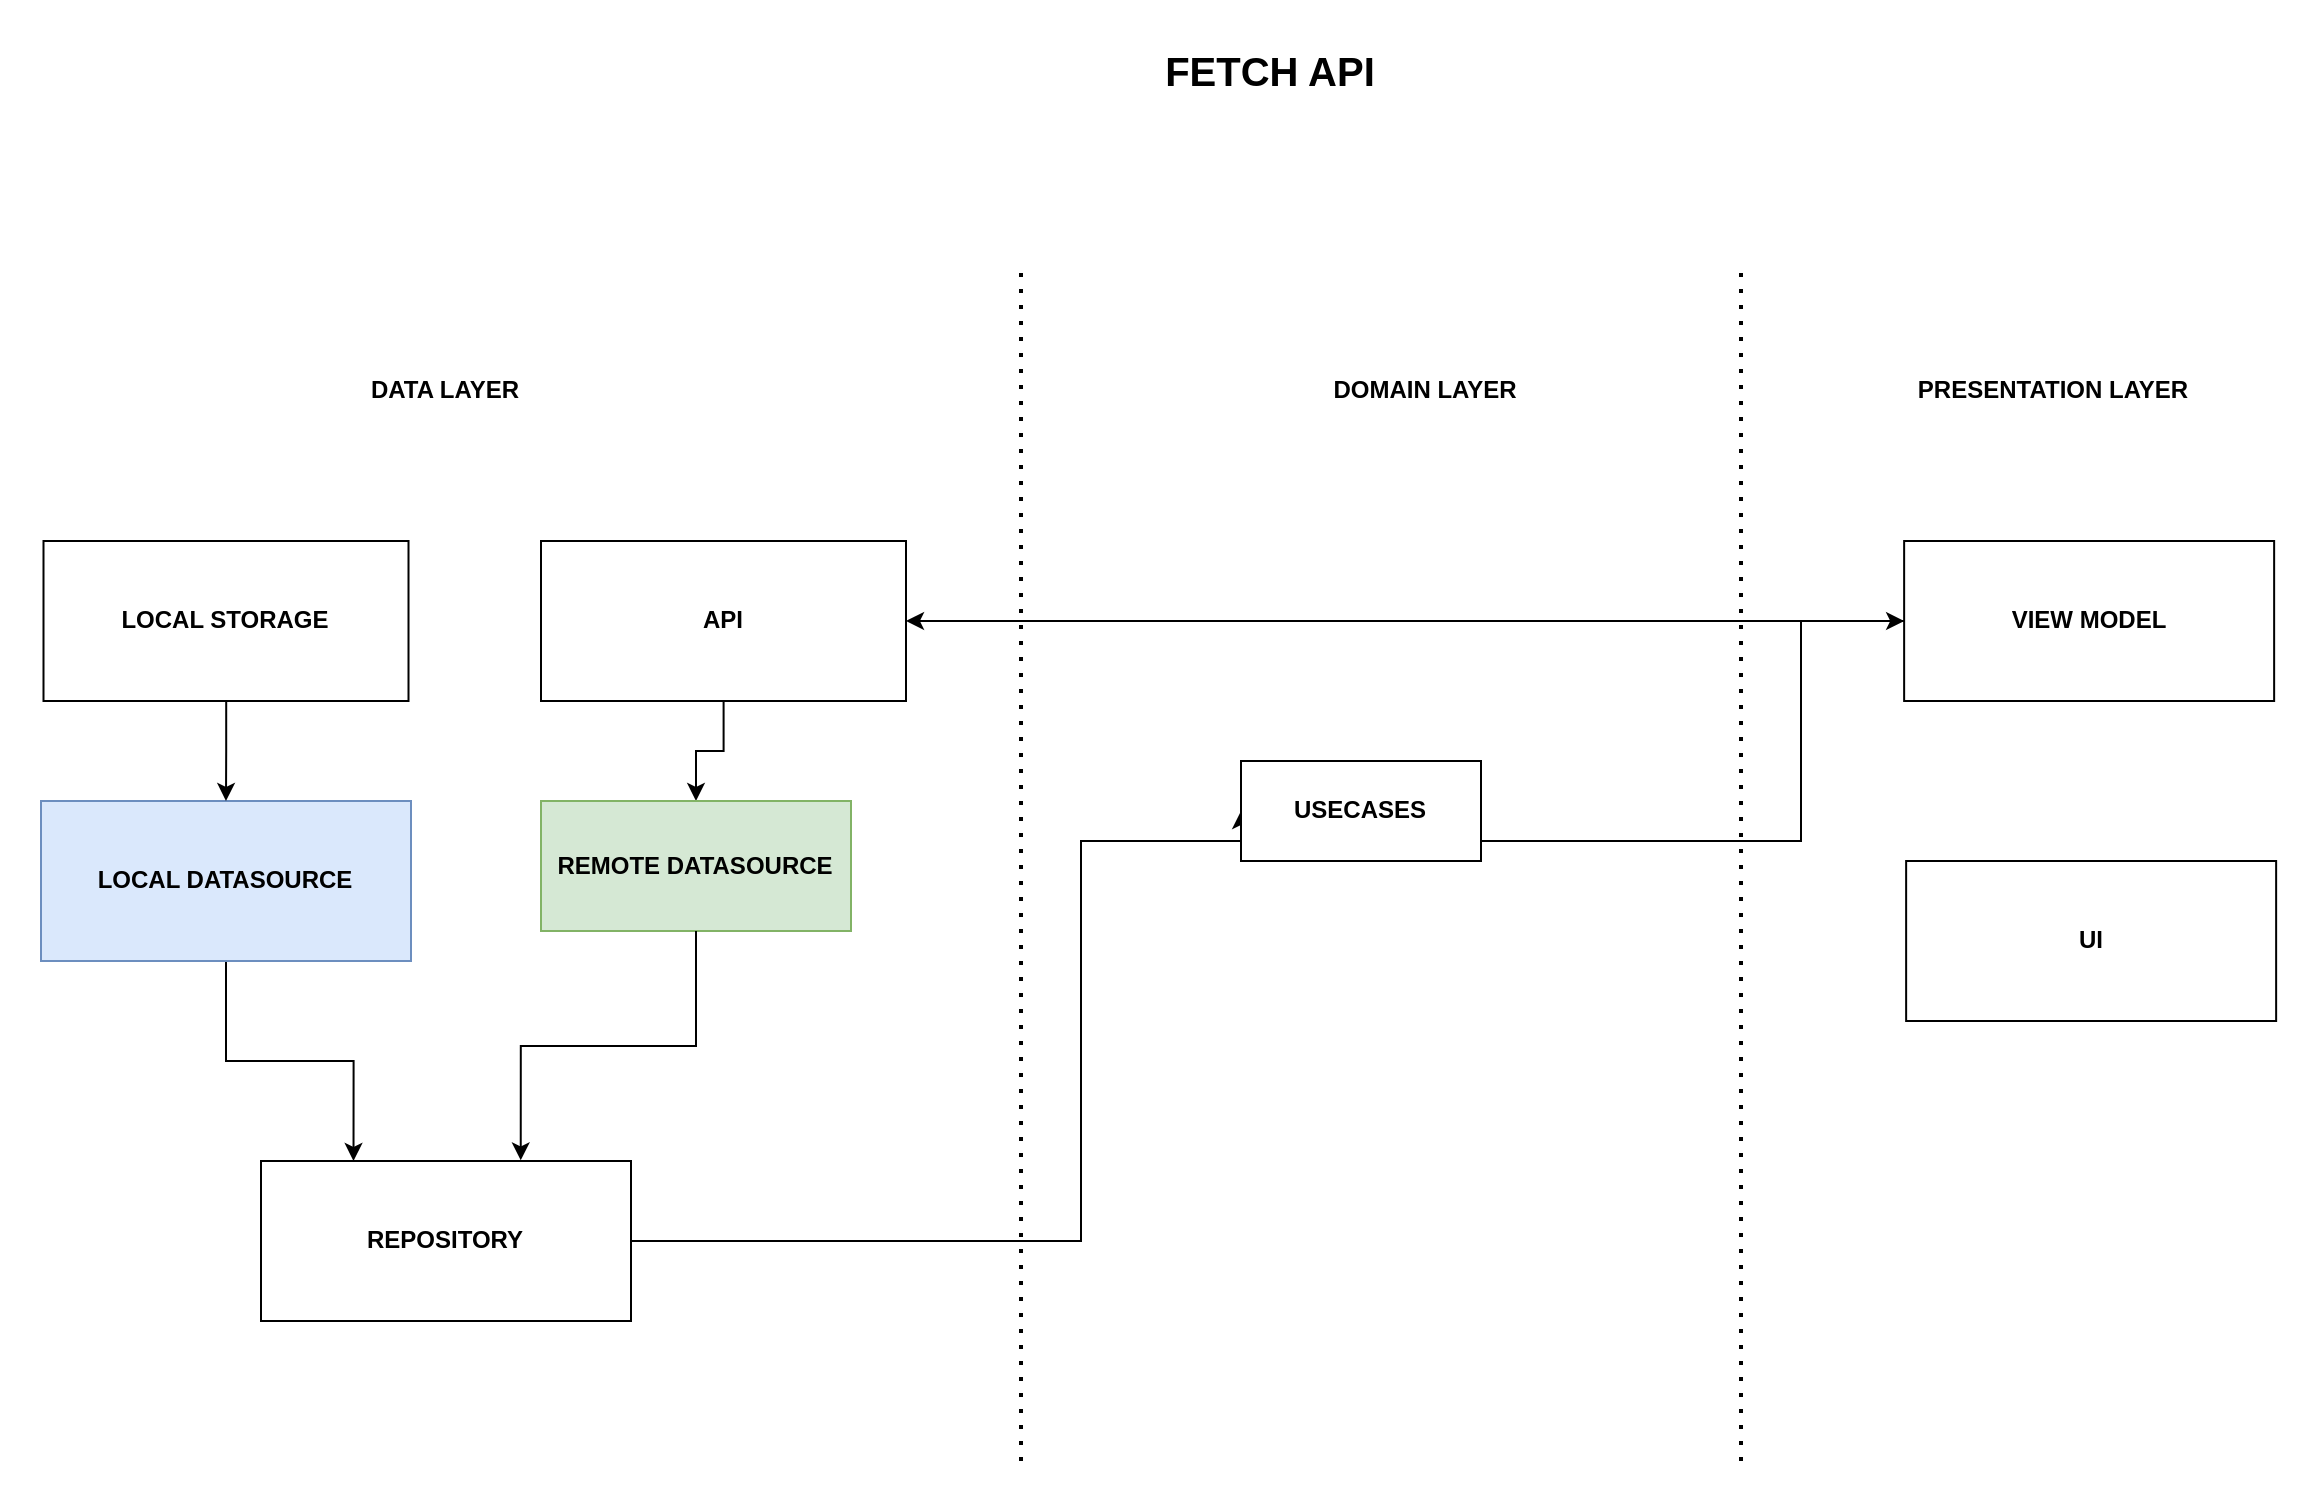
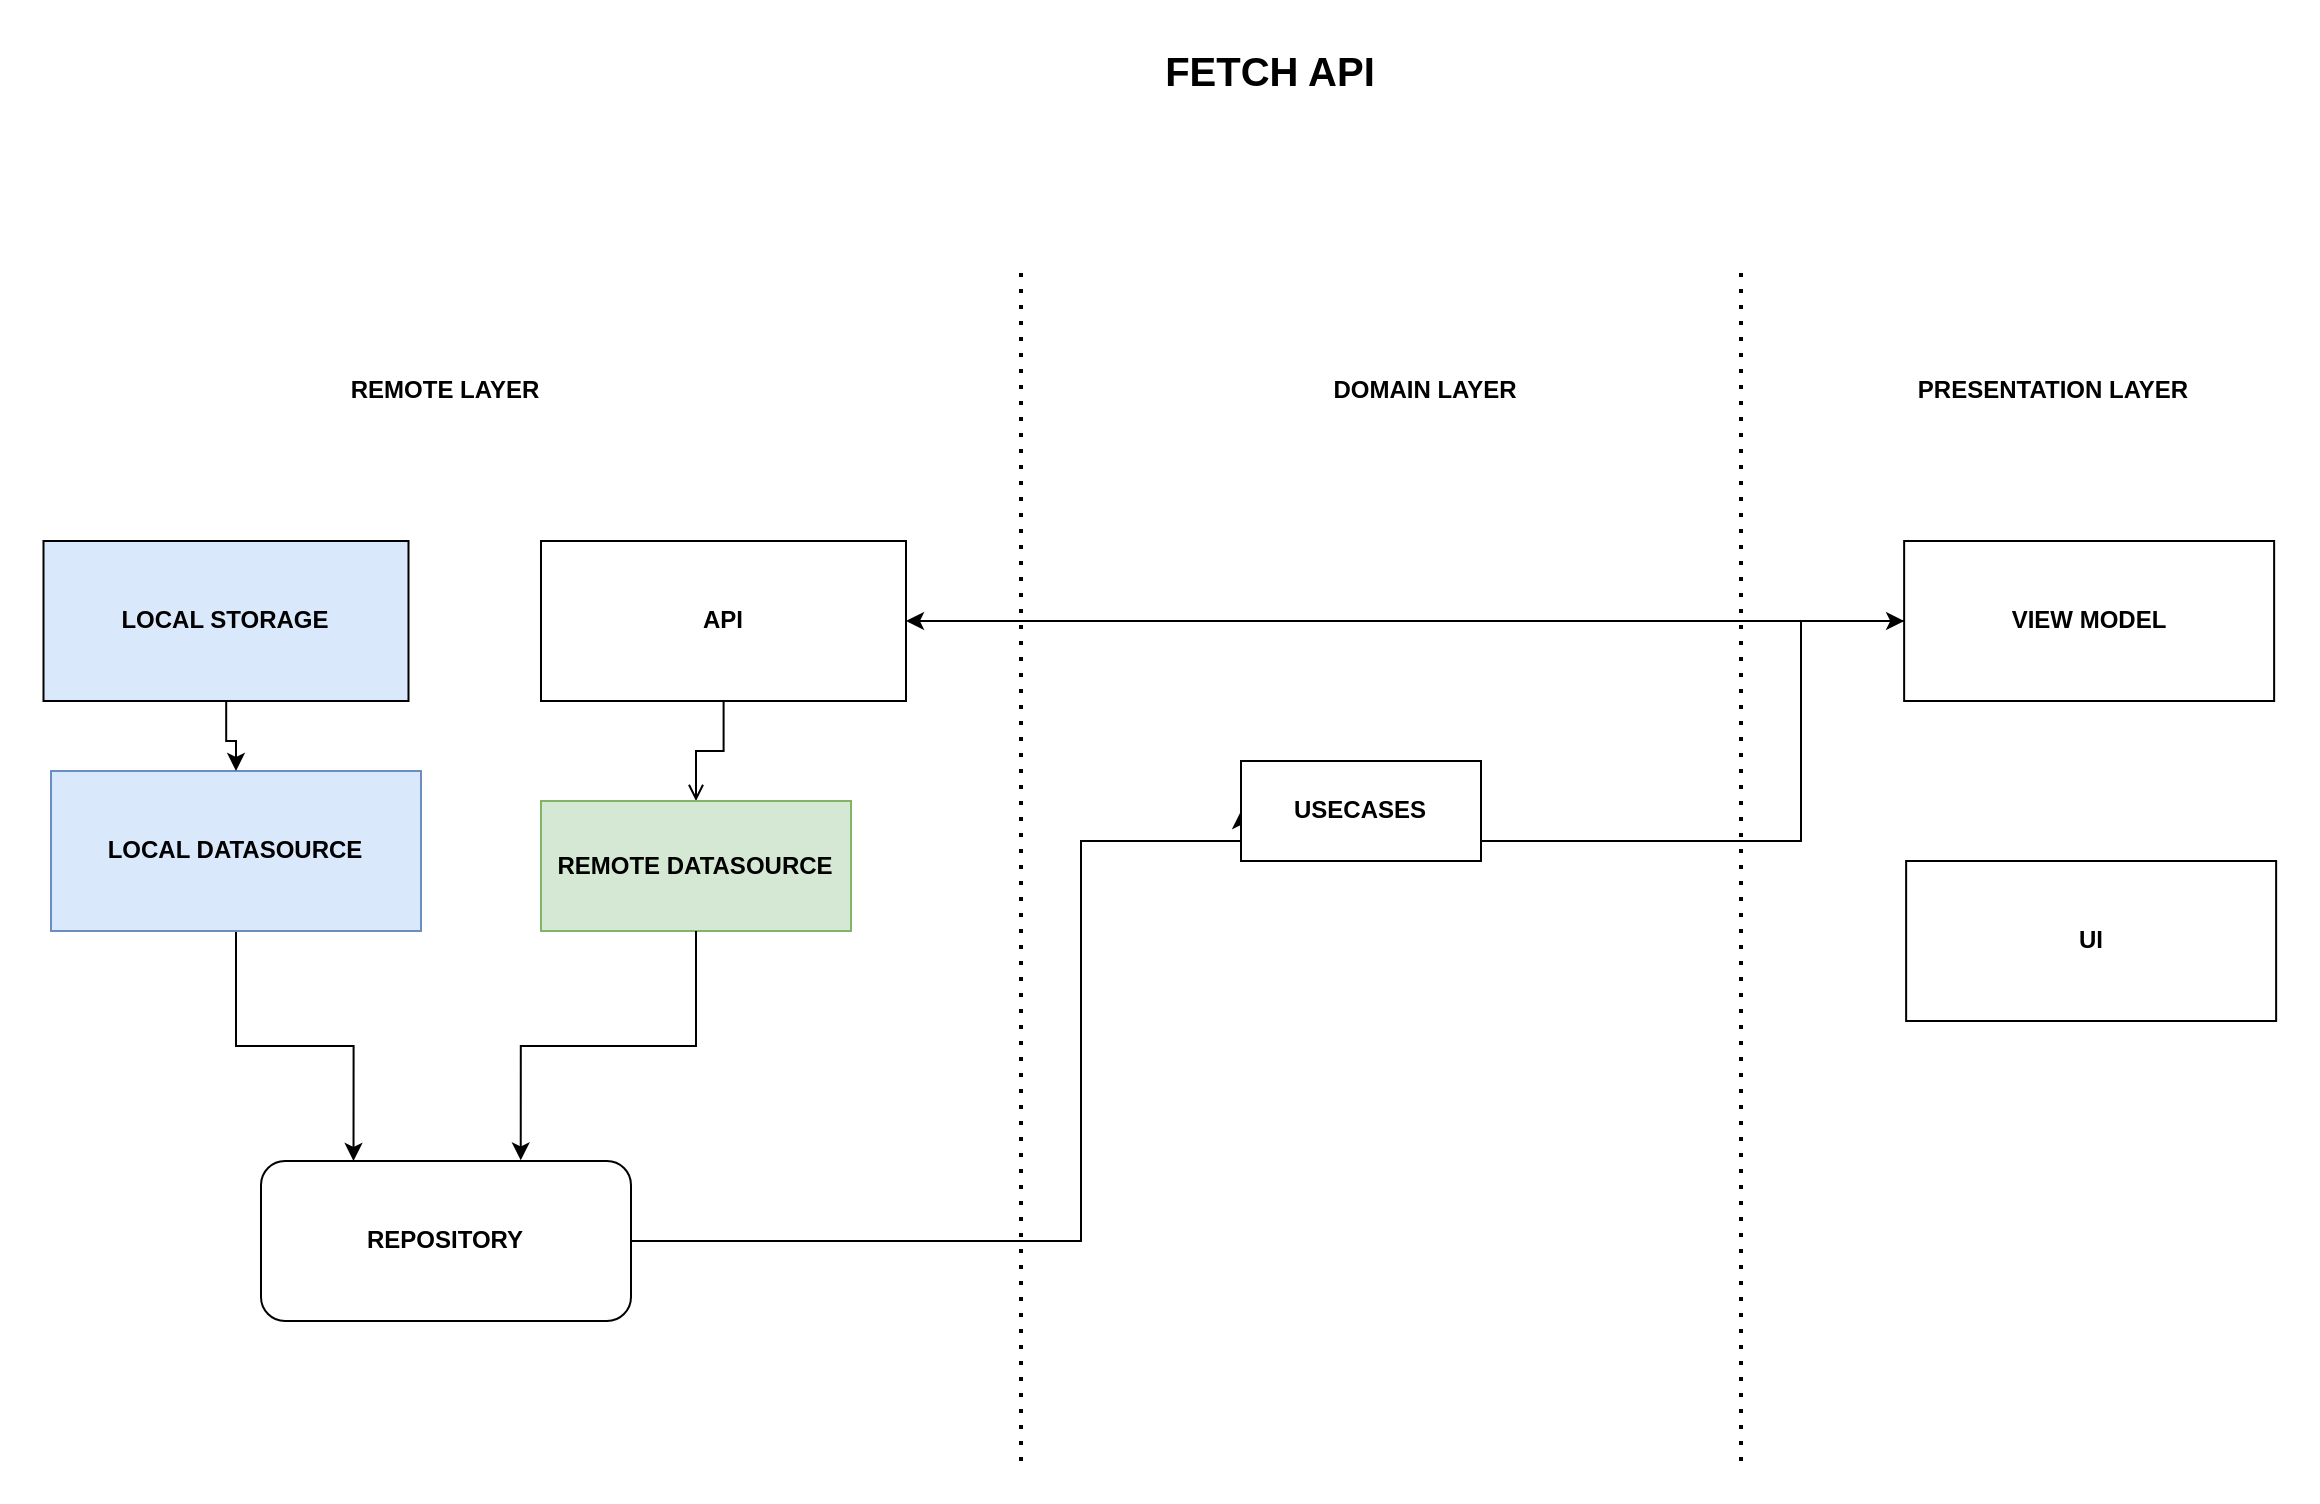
(446, 391) -> (446, 391)
(226, 621) -> (226, 621)
(696, 786) -> (696, 789)
(226, 881) -> (236, 851)
(446, 1241) -> (446, 1241)
